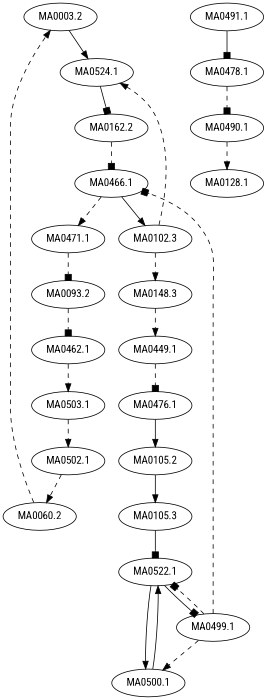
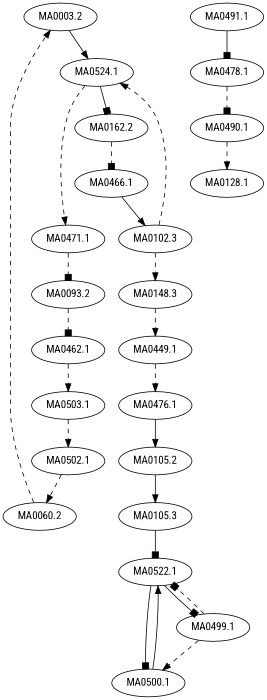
(92, 208) -> (62, 149)
(155, 374) -> (155, 374)
(213, 388) -> none
(147, 623) -> (147, 623)
